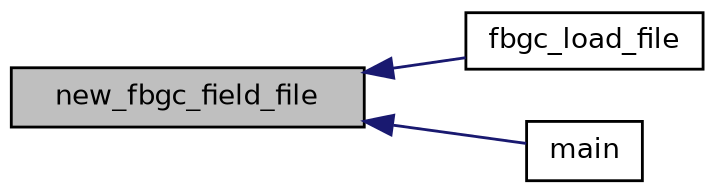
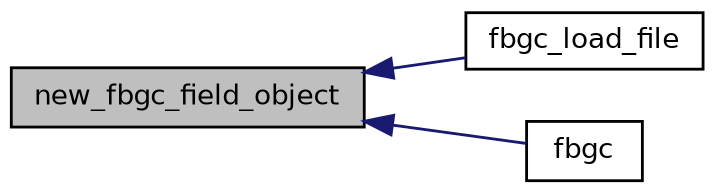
(188, 97) -> (188, 97)
(584, 151) -> (584, 151)
